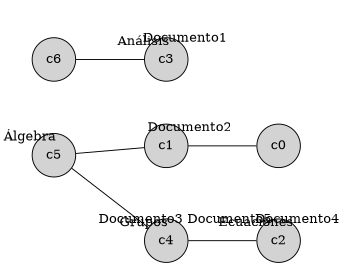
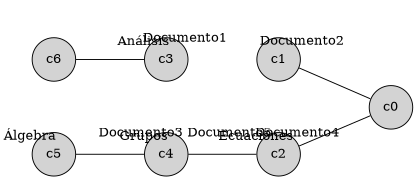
none -> (335, 131)
(110, 151) -> none
